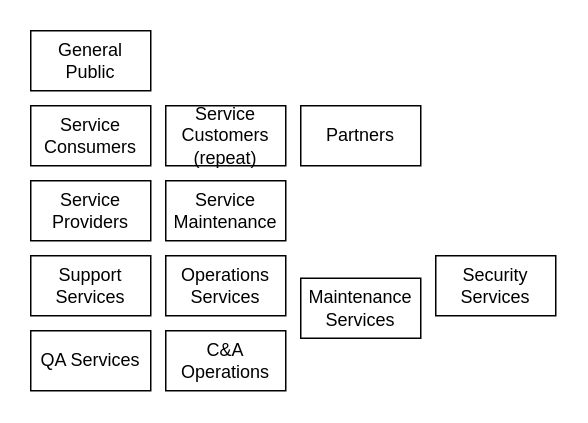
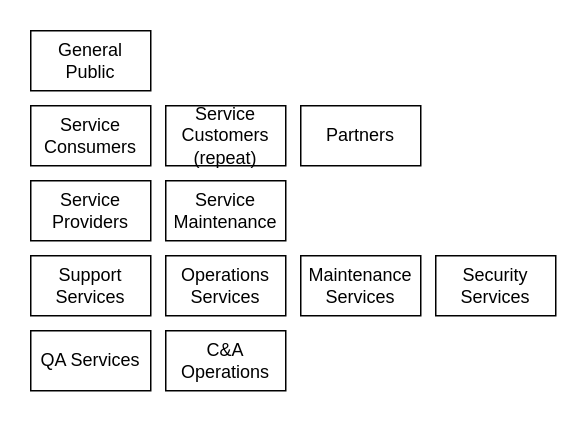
(361, 308) -> (361, 286)
